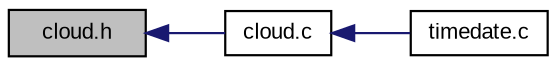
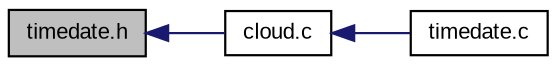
(77, 33) -> (77, 33)
